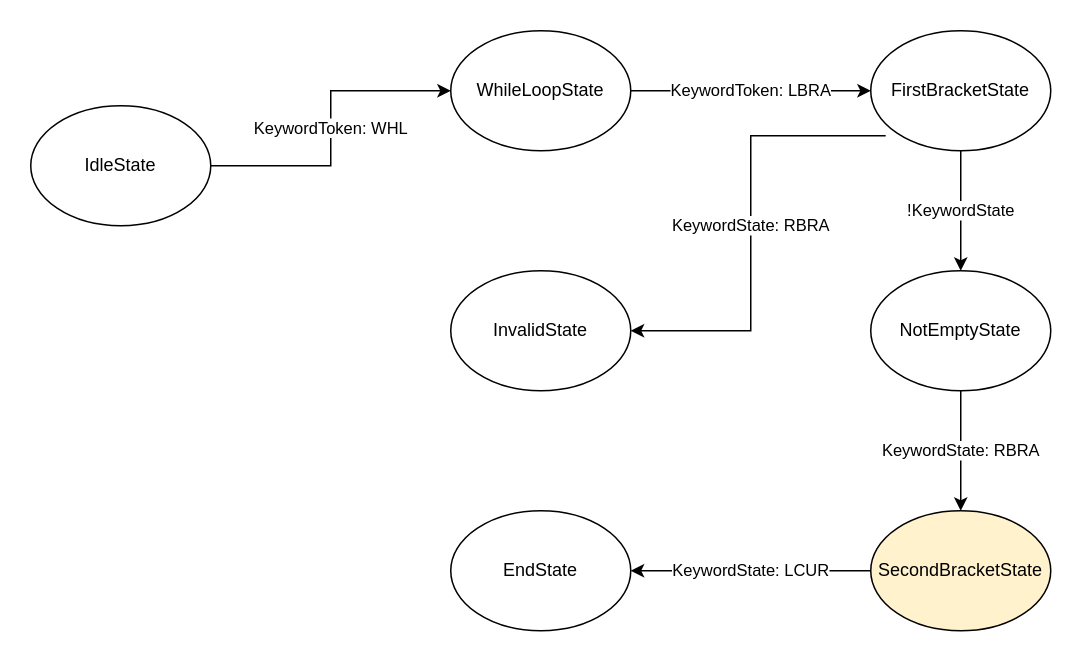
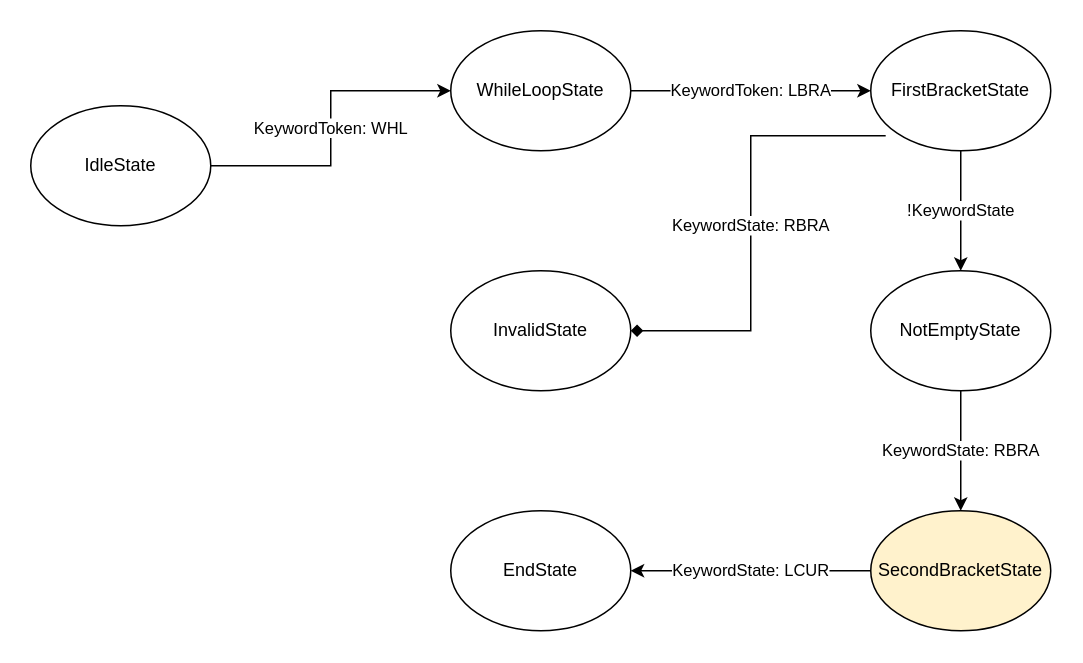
(642, 331) -> (643, 331)
